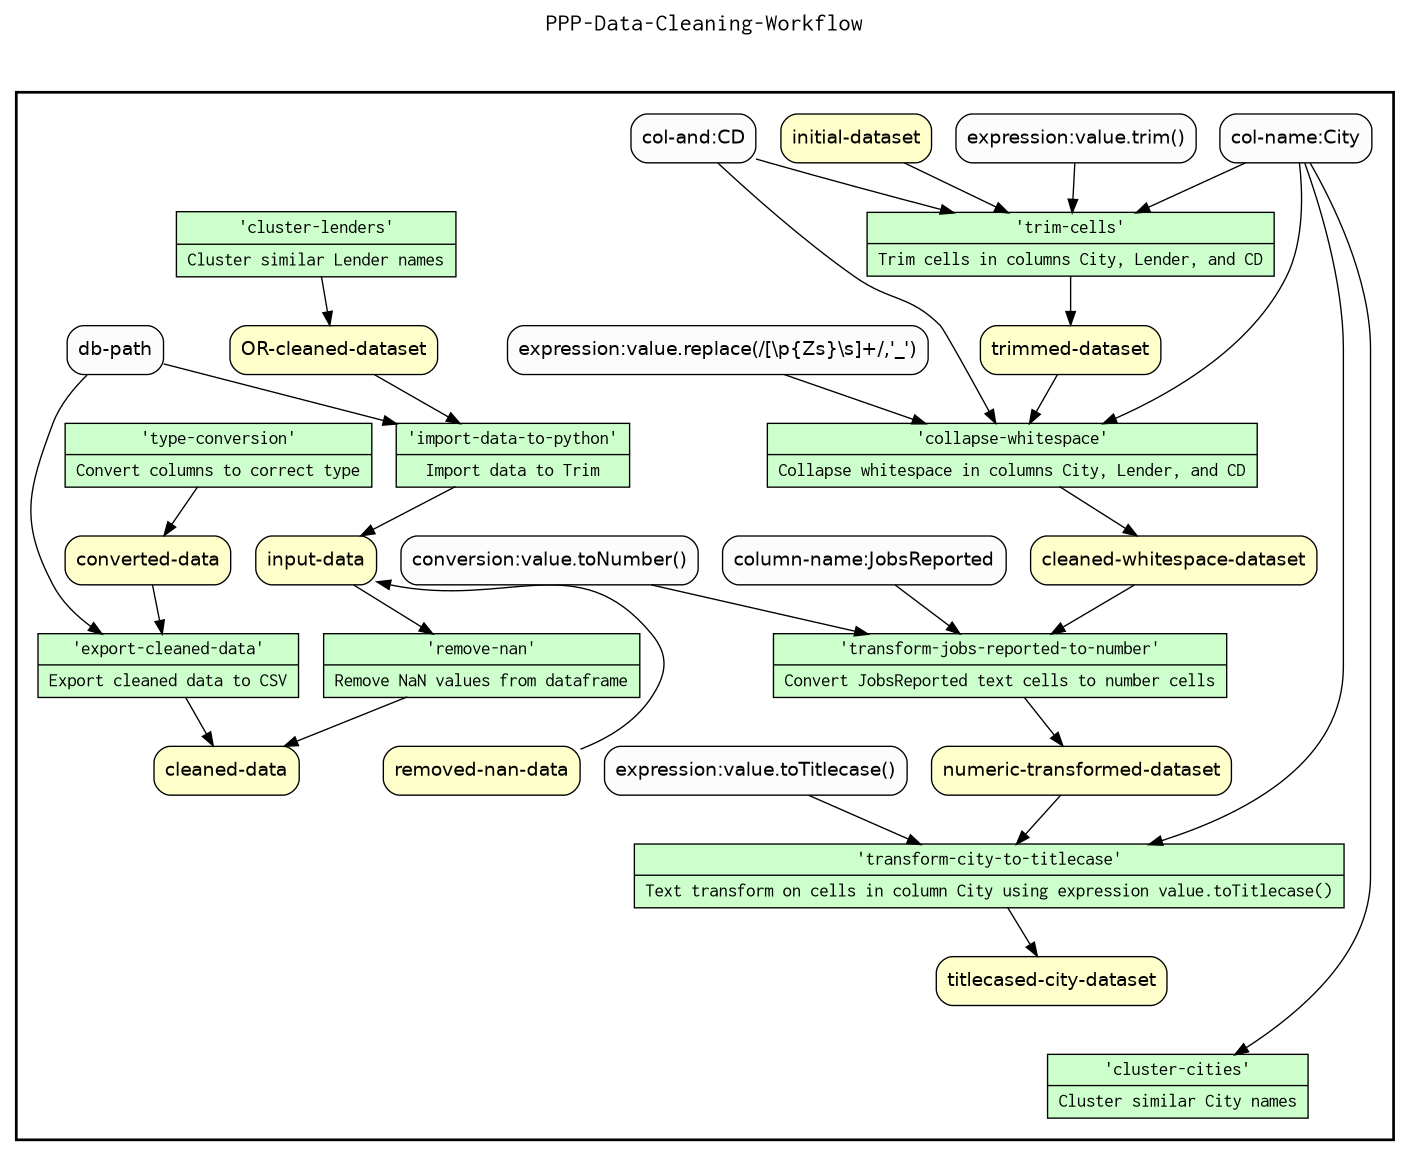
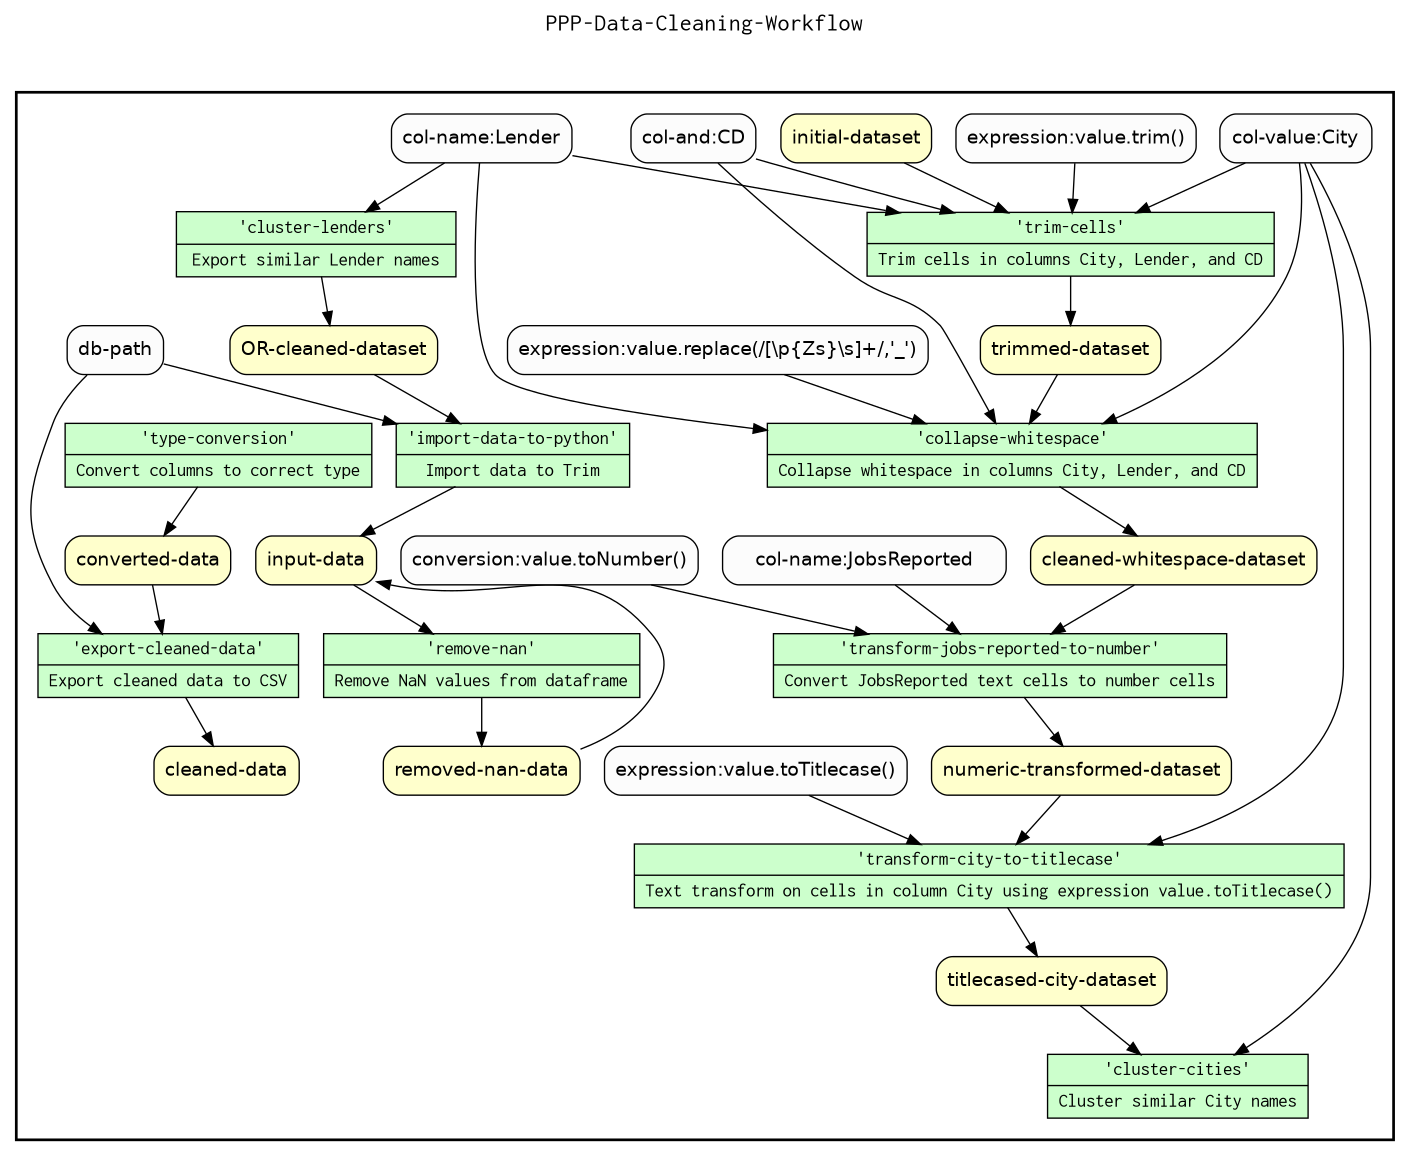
none -> (482, 138)
(1296, 138) -> (1296, 138)
(316, 260) -> (316, 260)
(864, 560) -> (864, 560)
(352, 719) -> (482, 715)
none -> (1105, 1026)
